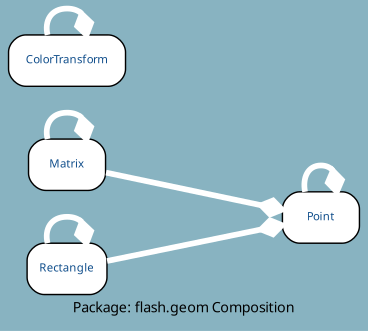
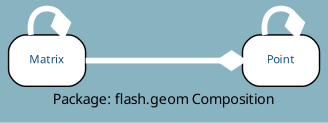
(67, 61) -> none
(67, 269) -> none
